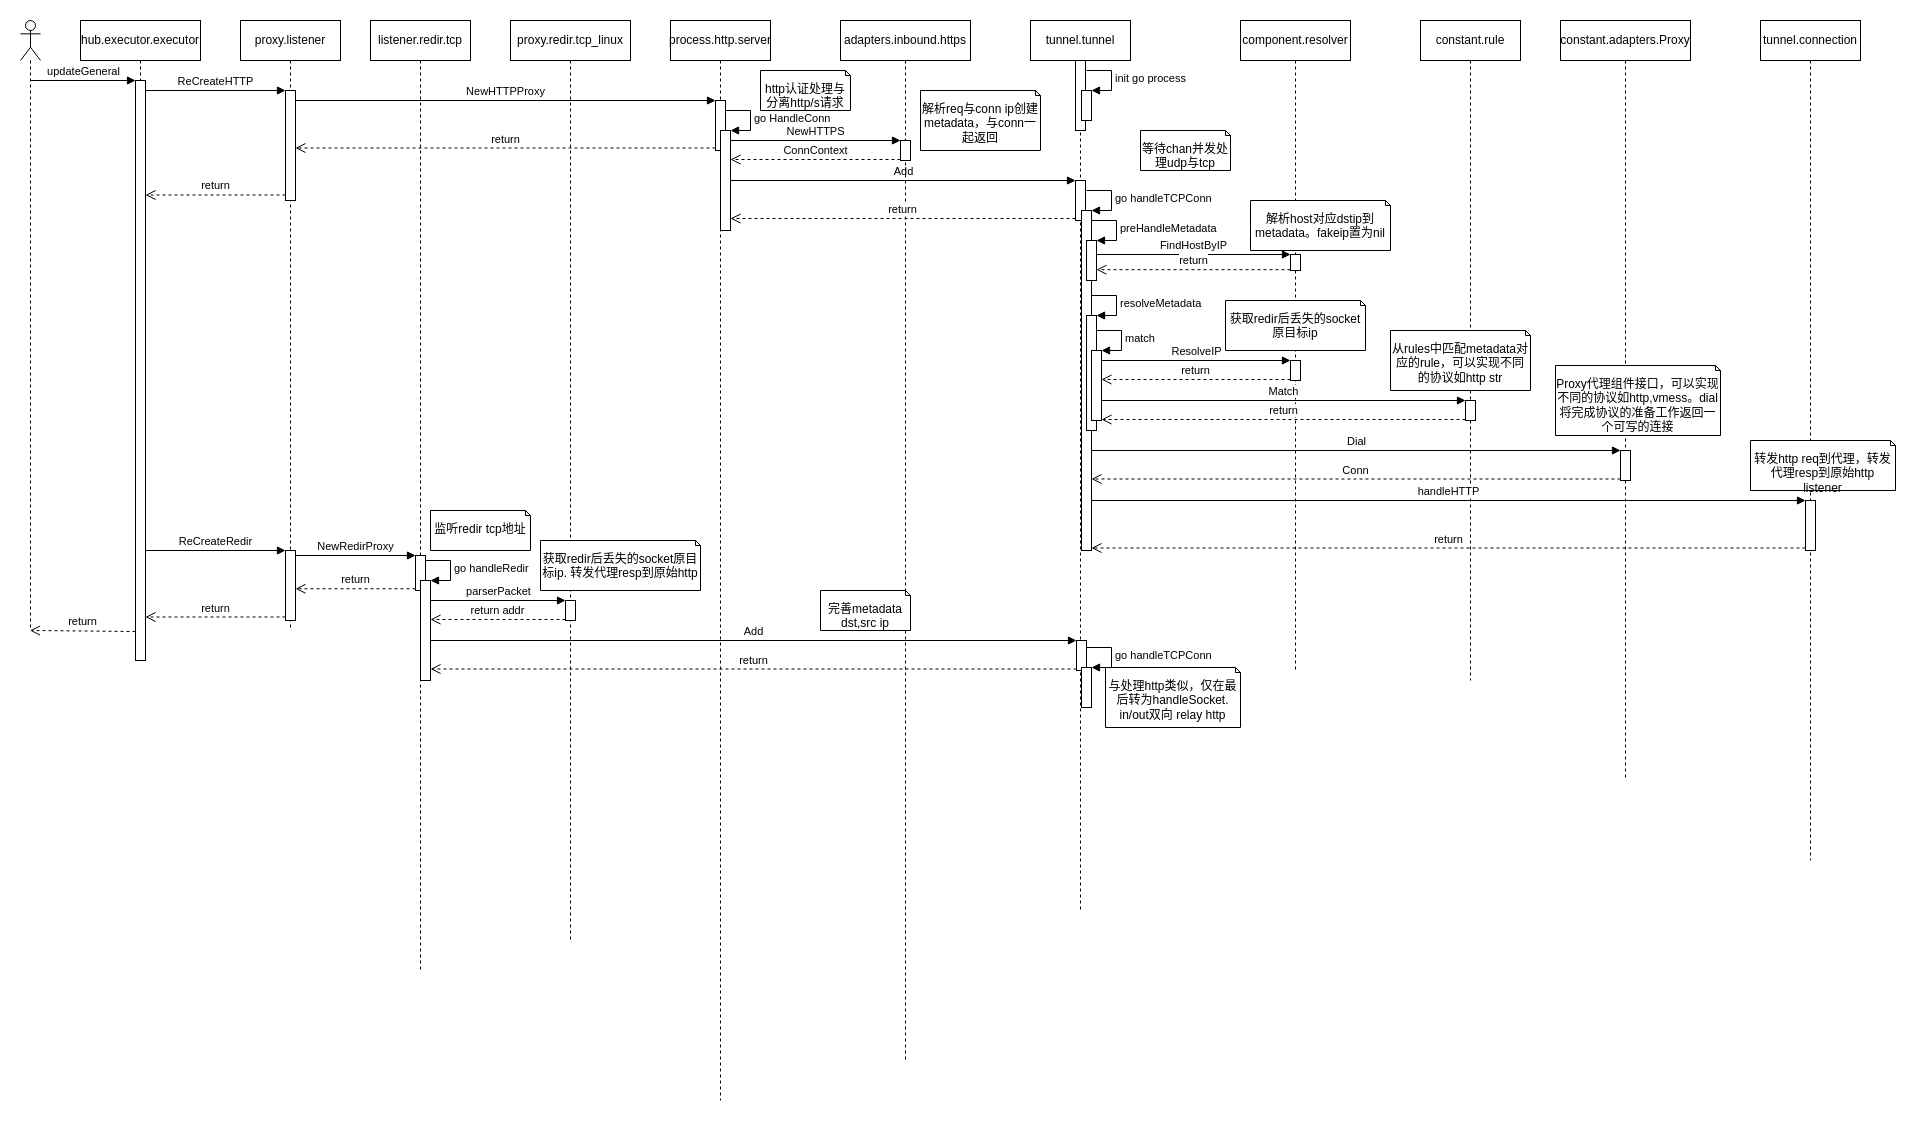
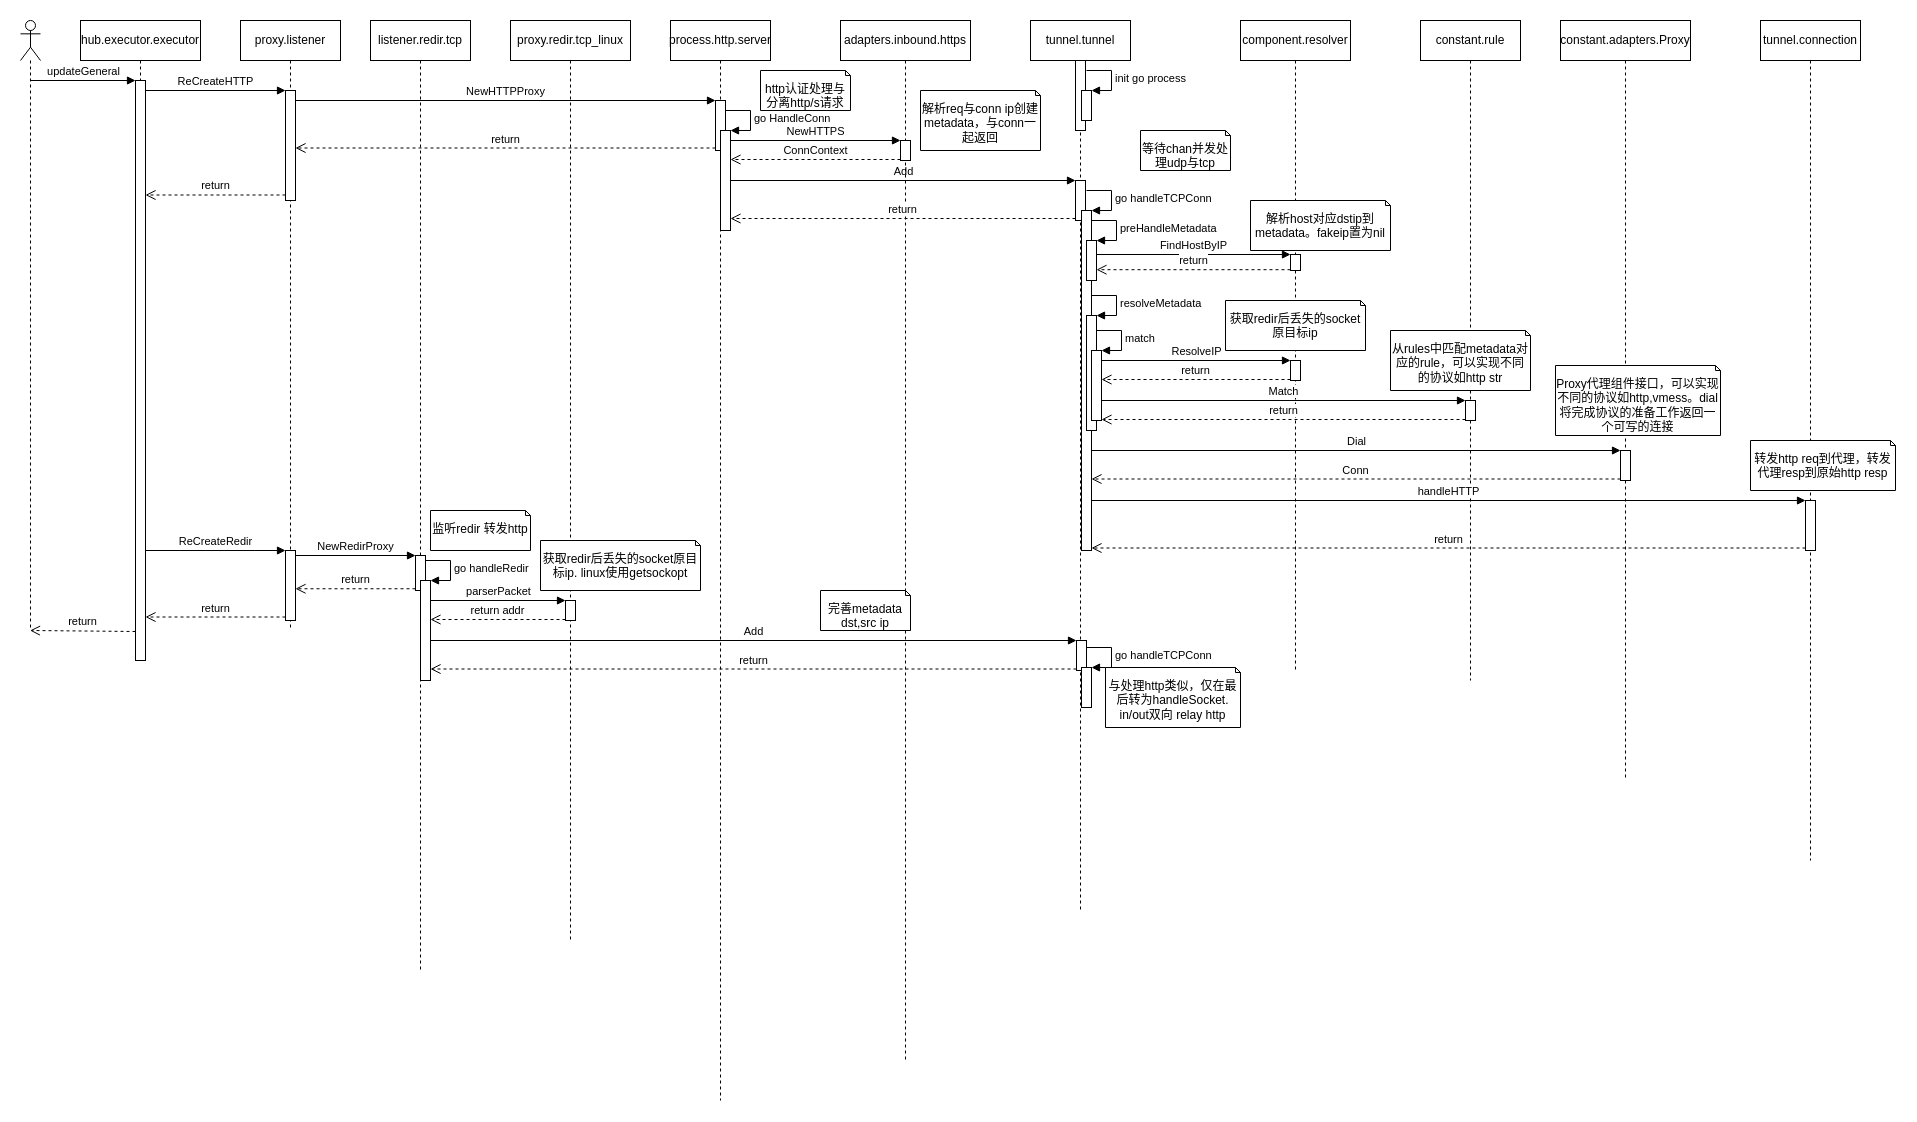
(1823, 474) -> (1823, 474)
(481, 537) -> (481, 537)
(621, 574) -> (621, 567)
